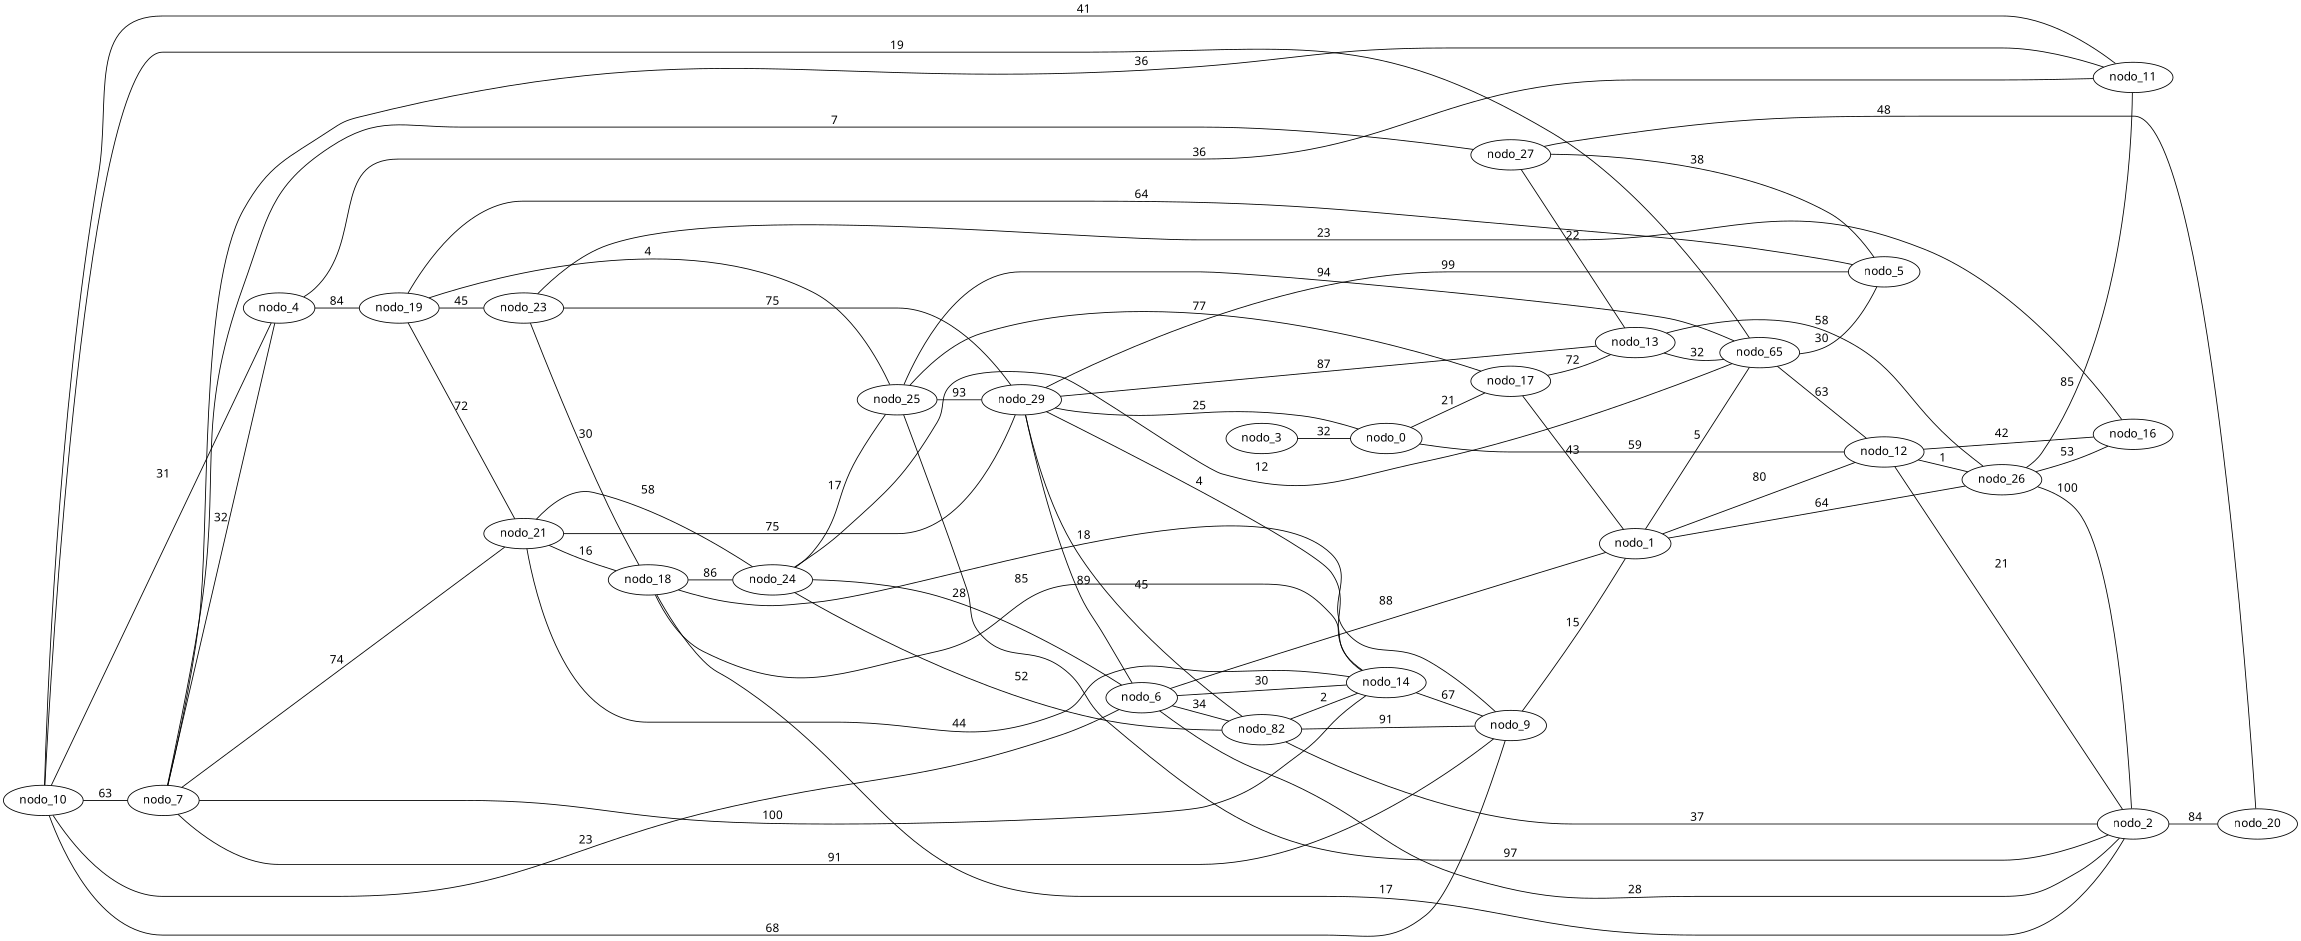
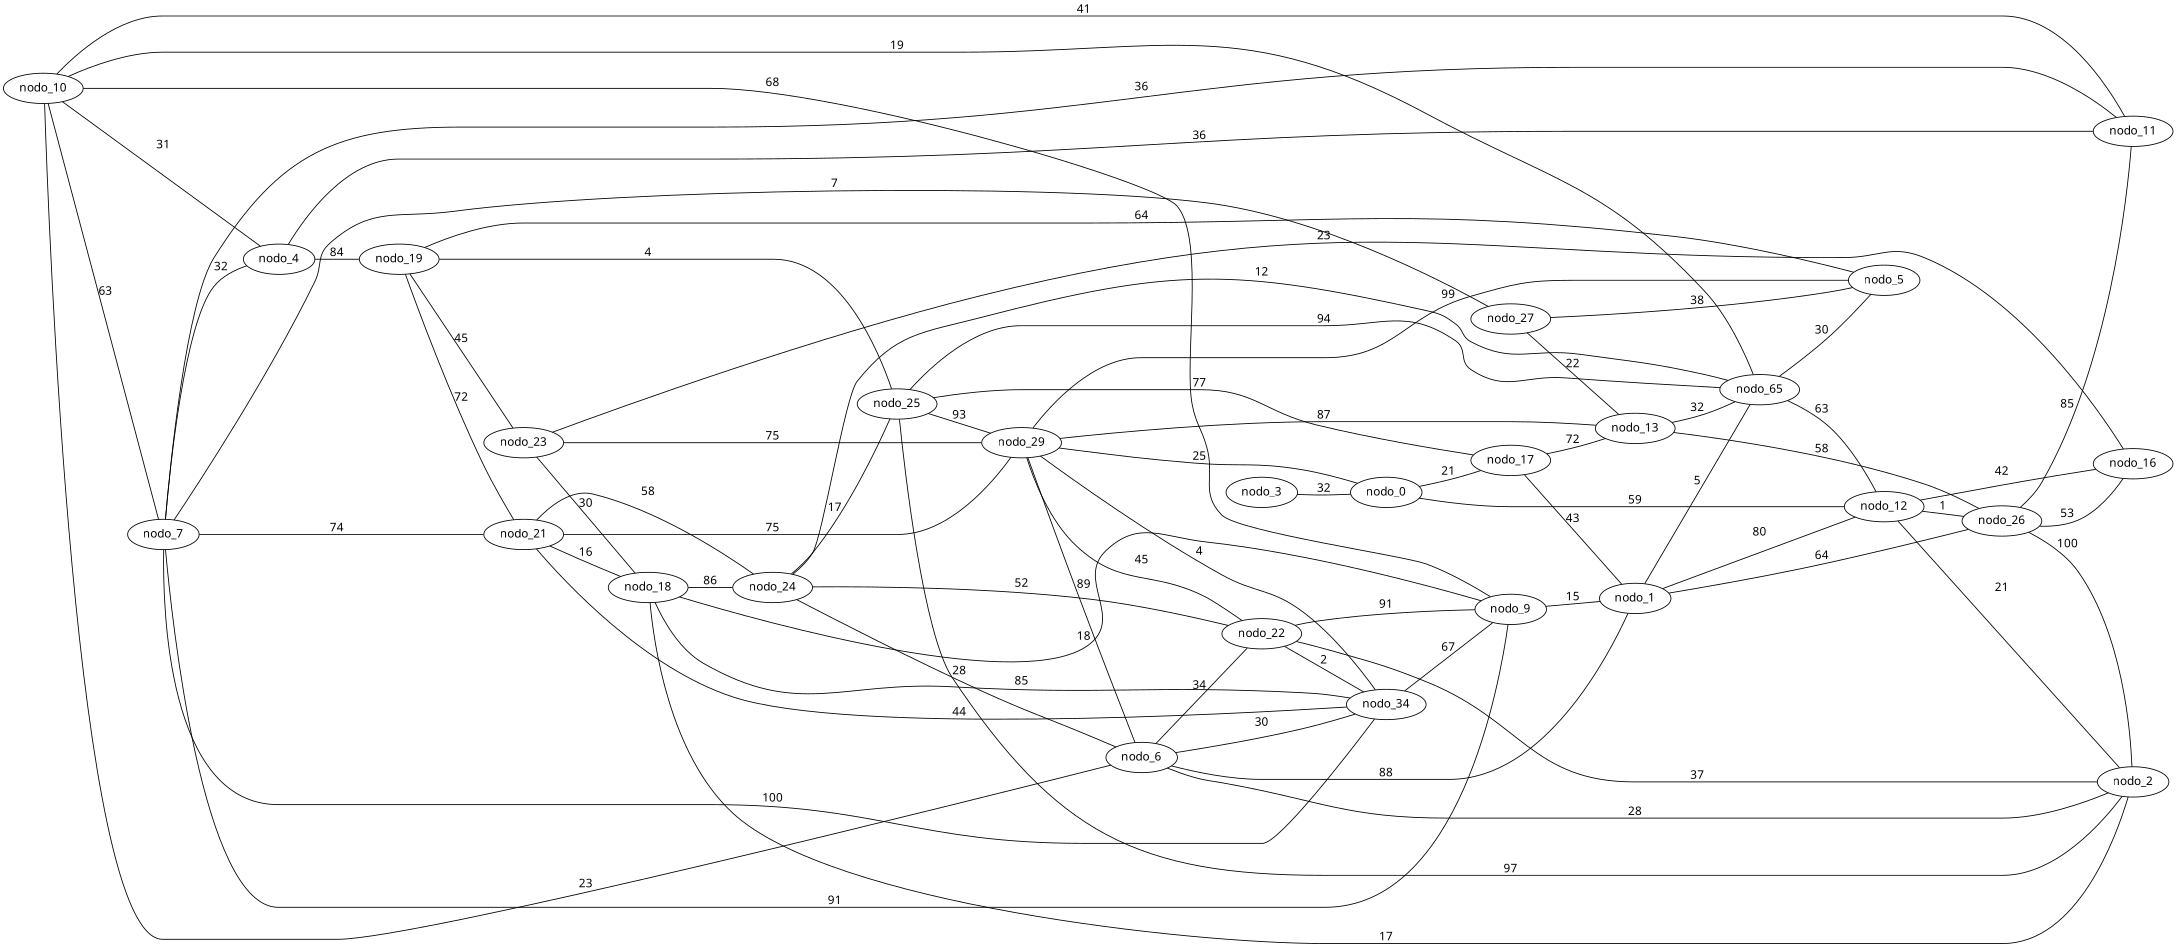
(1386, 683) -> (1386, 704)
(1262, 730) -> (1262, 634)
(2258, 824) -> none
